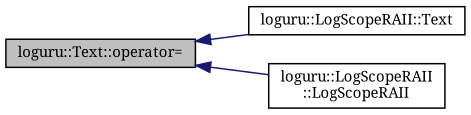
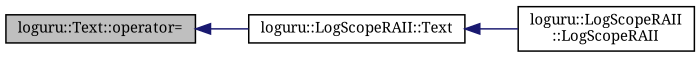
(240, 71) -> (499, 29)
